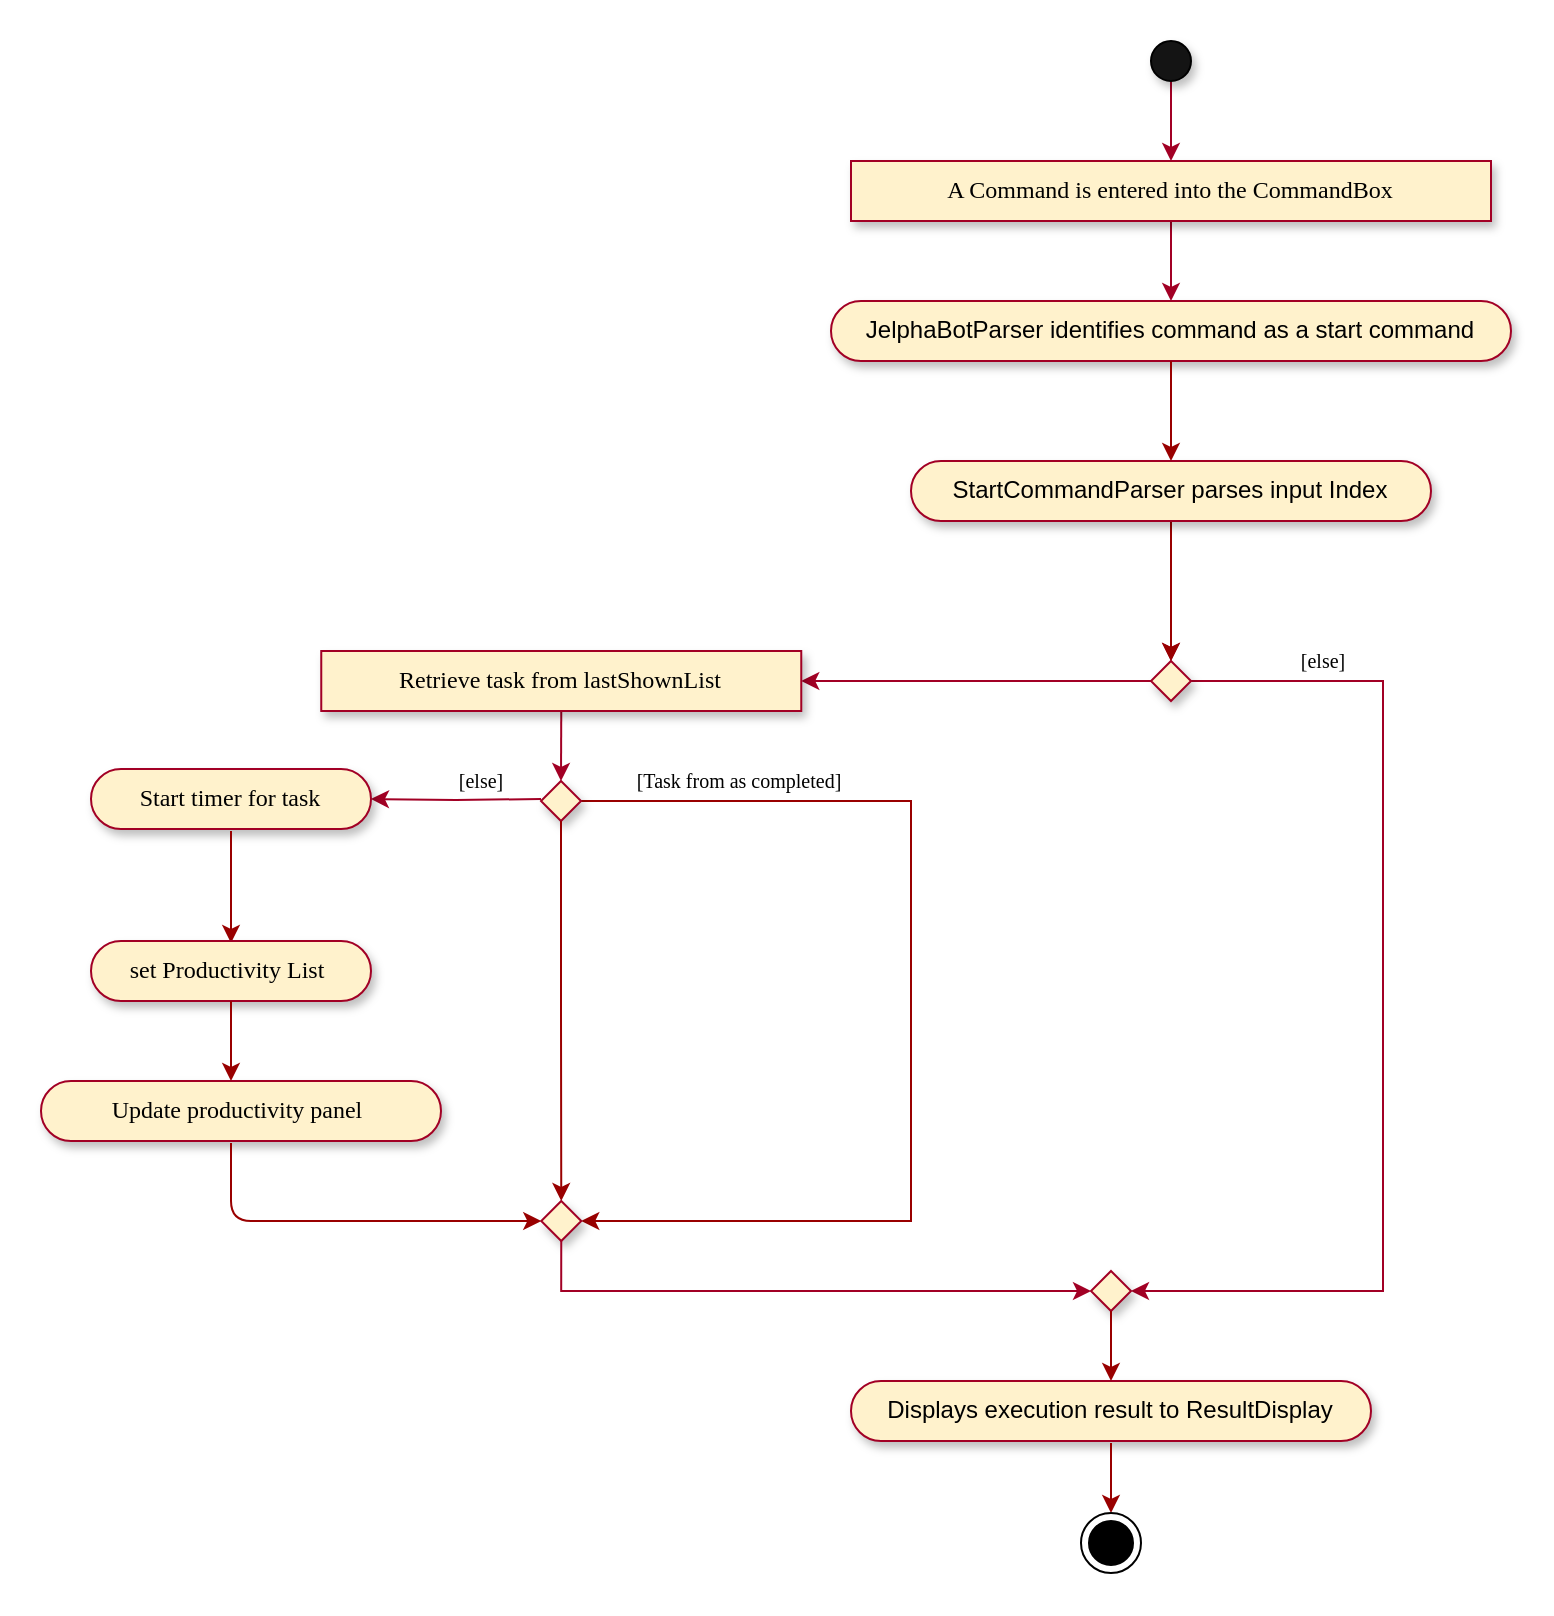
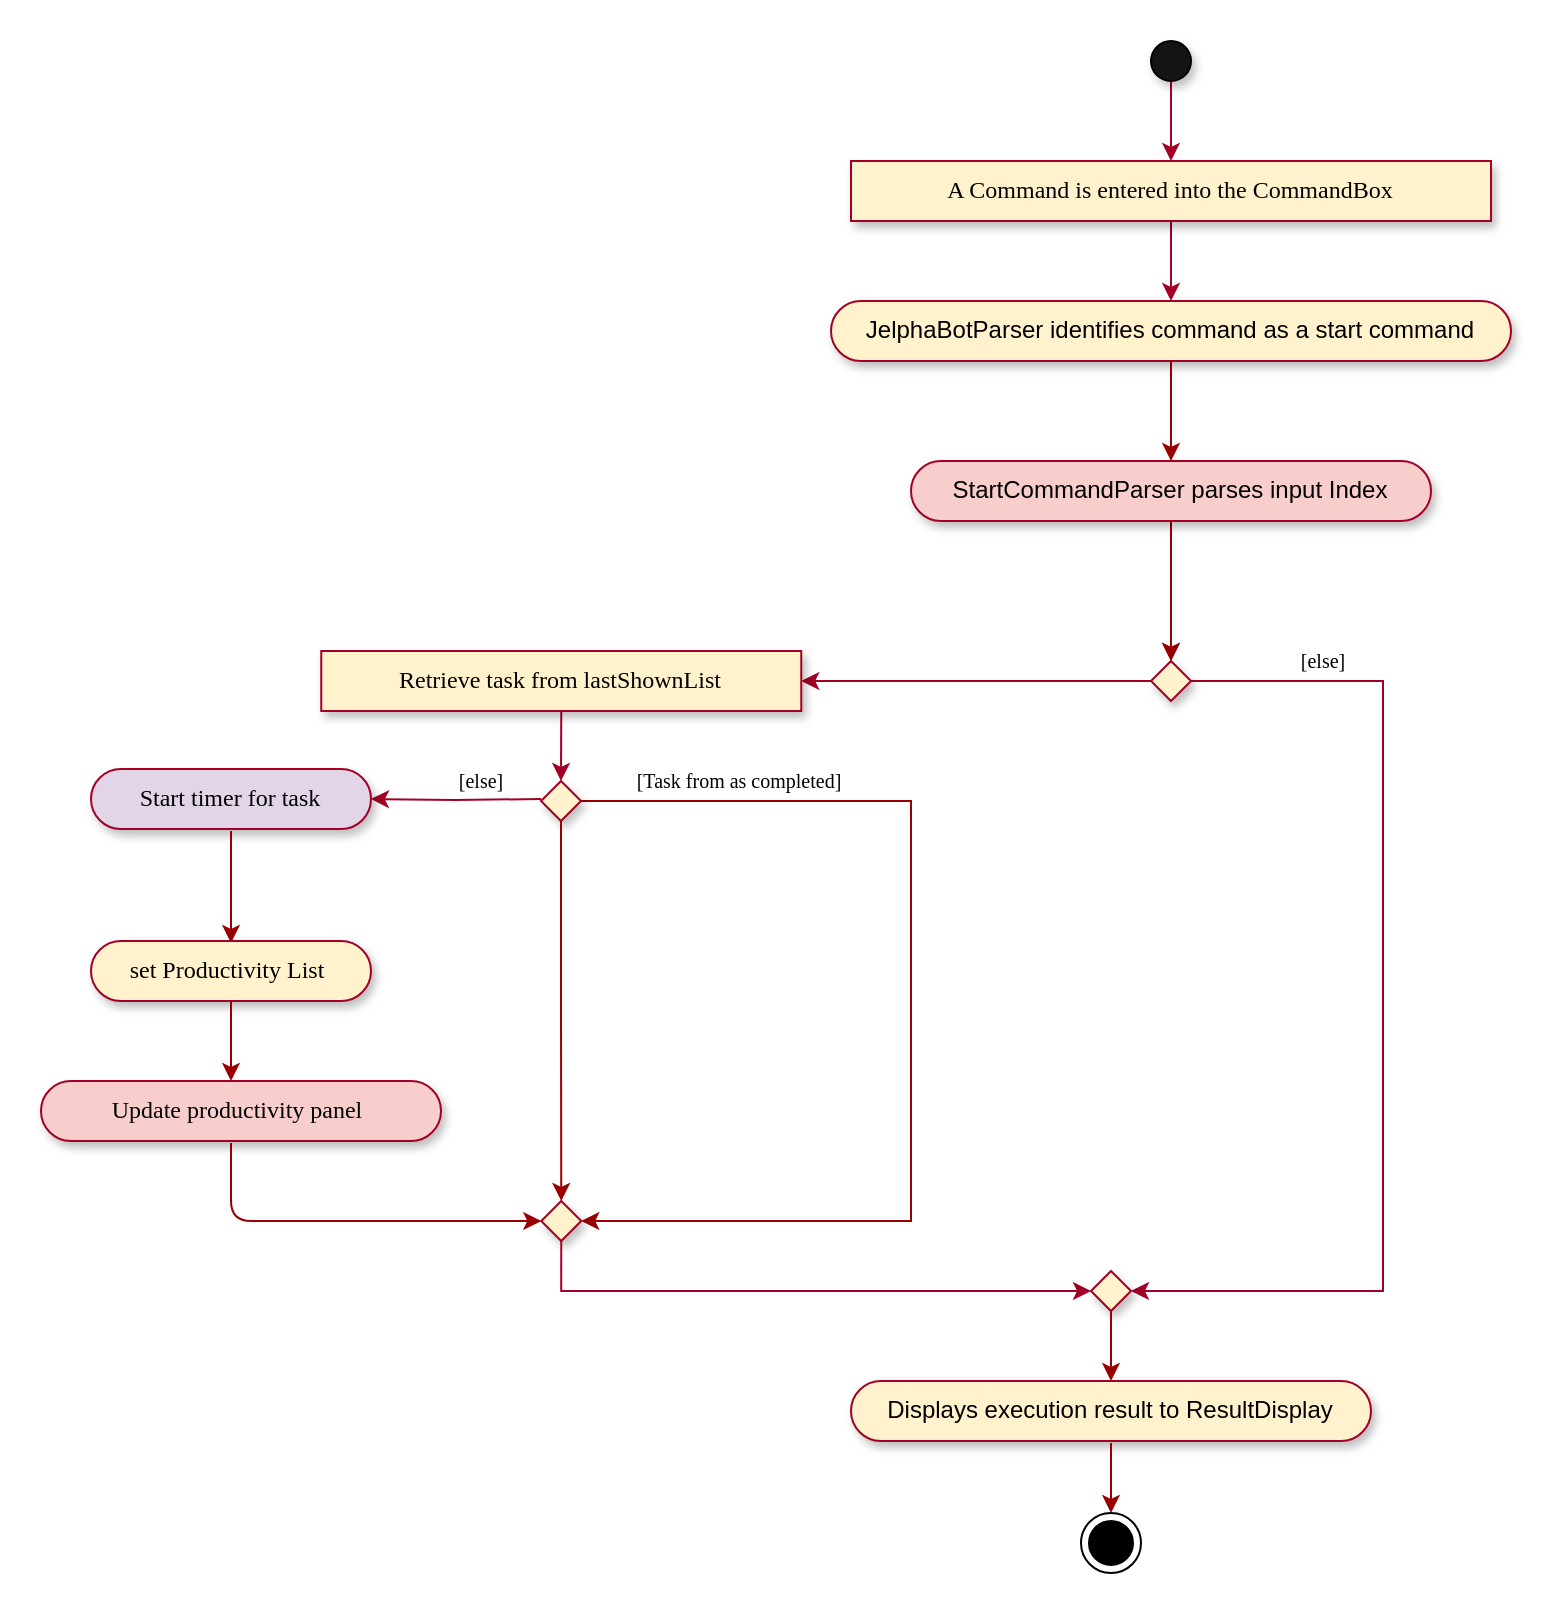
(1171, 491) -> (1171, 491)
(231, 799) -> (231, 799)
(241, 1111) -> (241, 1111)
